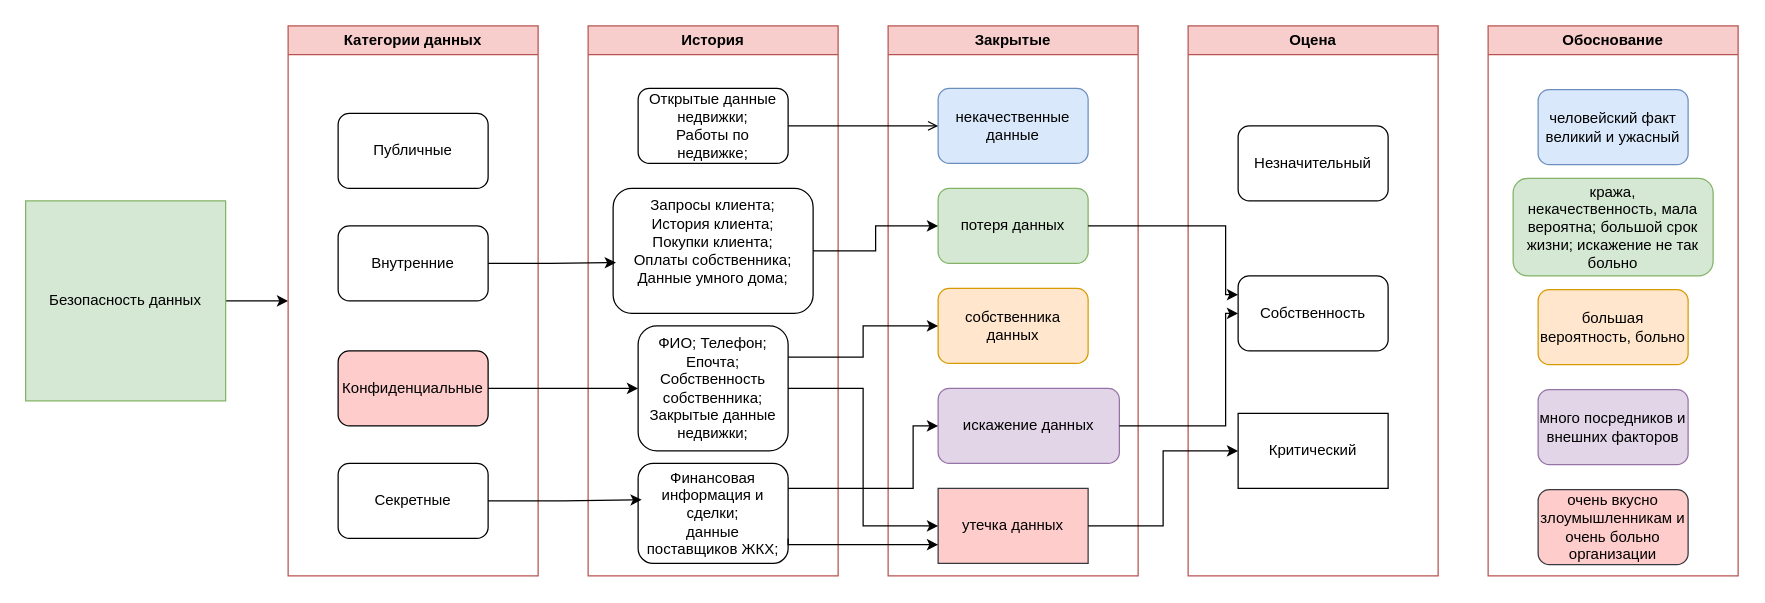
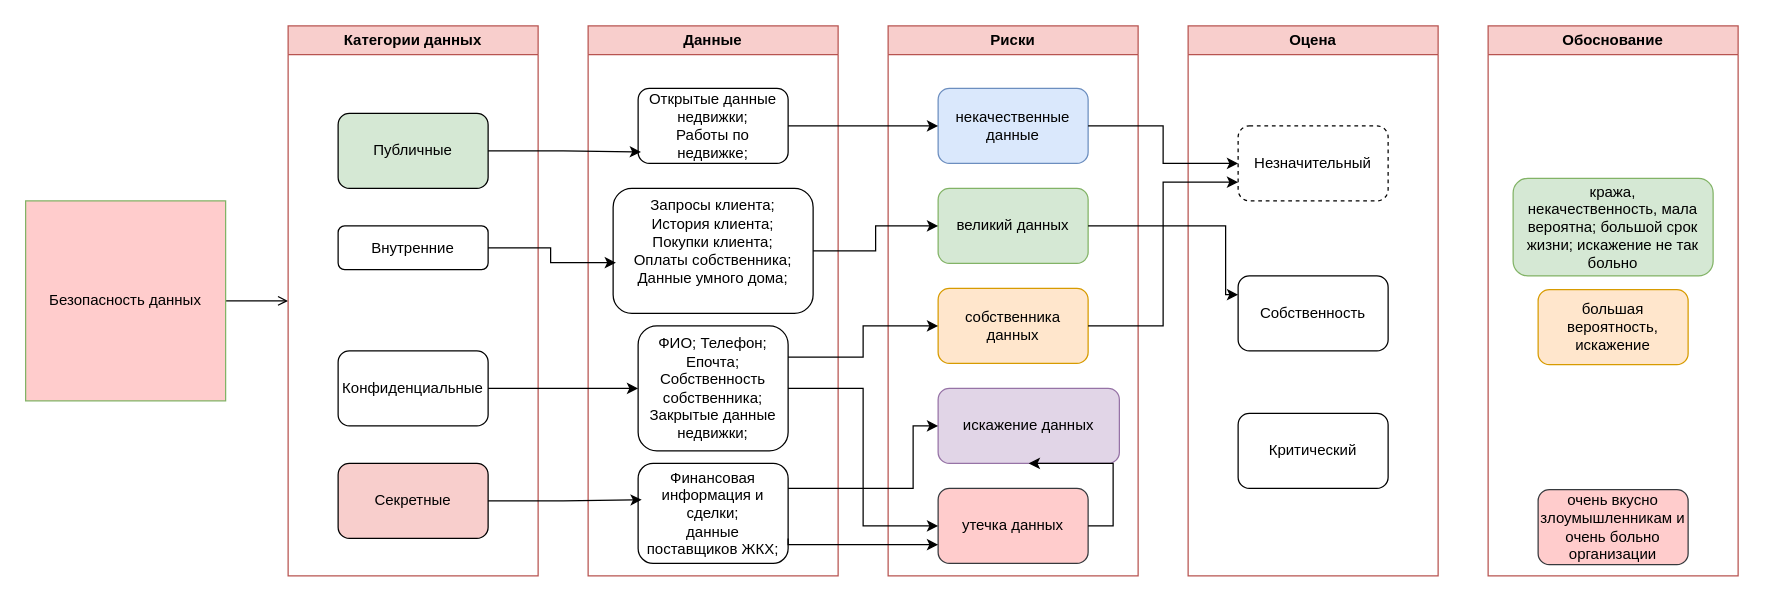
(713, 41) -> (713, 41)
(1013, 41) -> (1013, 41)
(930, 126) -> (928, 126)
(1613, 127) -> none
none -> (1163, 140)
(413, 151) -> (413, 151)
none -> (560, 151)
(1313, 163) -> (1313, 163)
(1013, 226) -> (1013, 226)
none -> (1163, 258)
(413, 263) -> (413, 248)
(126, 301) -> (126, 301)
(278, 301) -> (280, 301)
(1613, 327) -> (1613, 327)
(413, 388) -> (413, 388)
(1226, 421) -> none
(1613, 427) -> none
(1313, 451) -> (1313, 451)
(1163, 482) -> (1108, 463)
(413, 501) -> (413, 501)
(1013, 526) -> (1013, 526)
